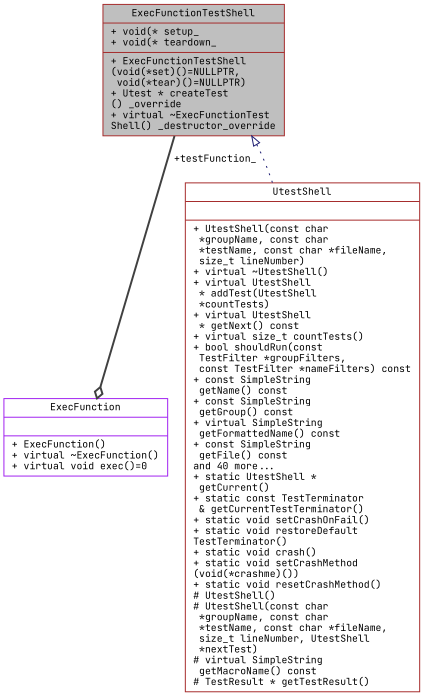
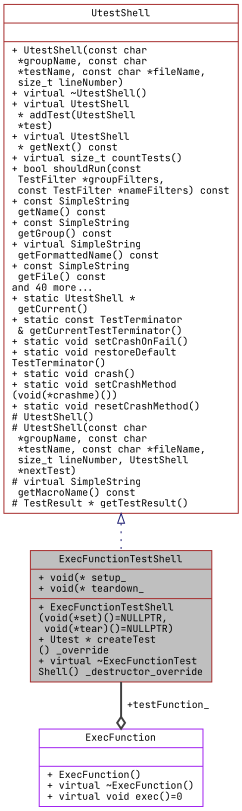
(265, 163) -> (121, 537)
(232, 304) -> (33, 126)
